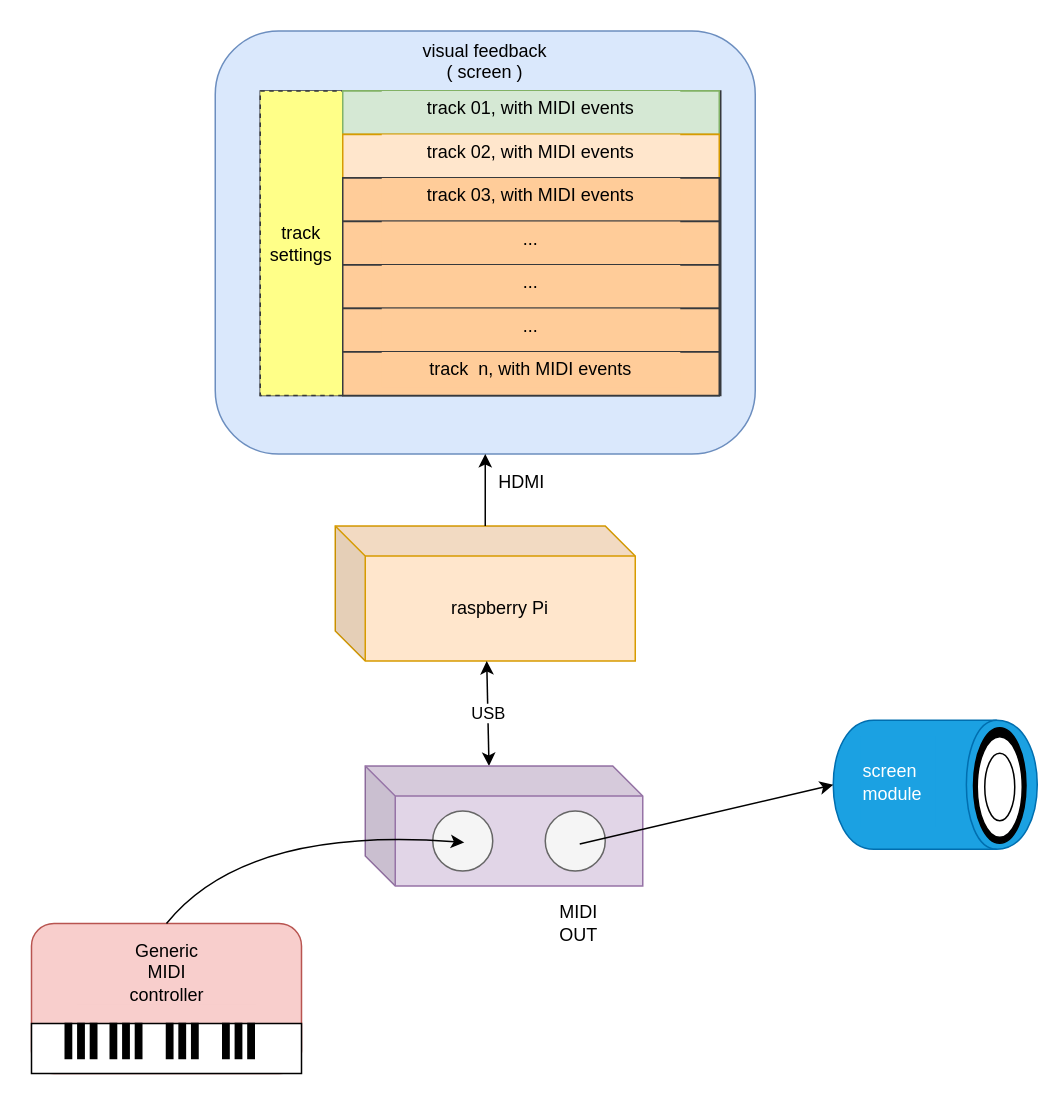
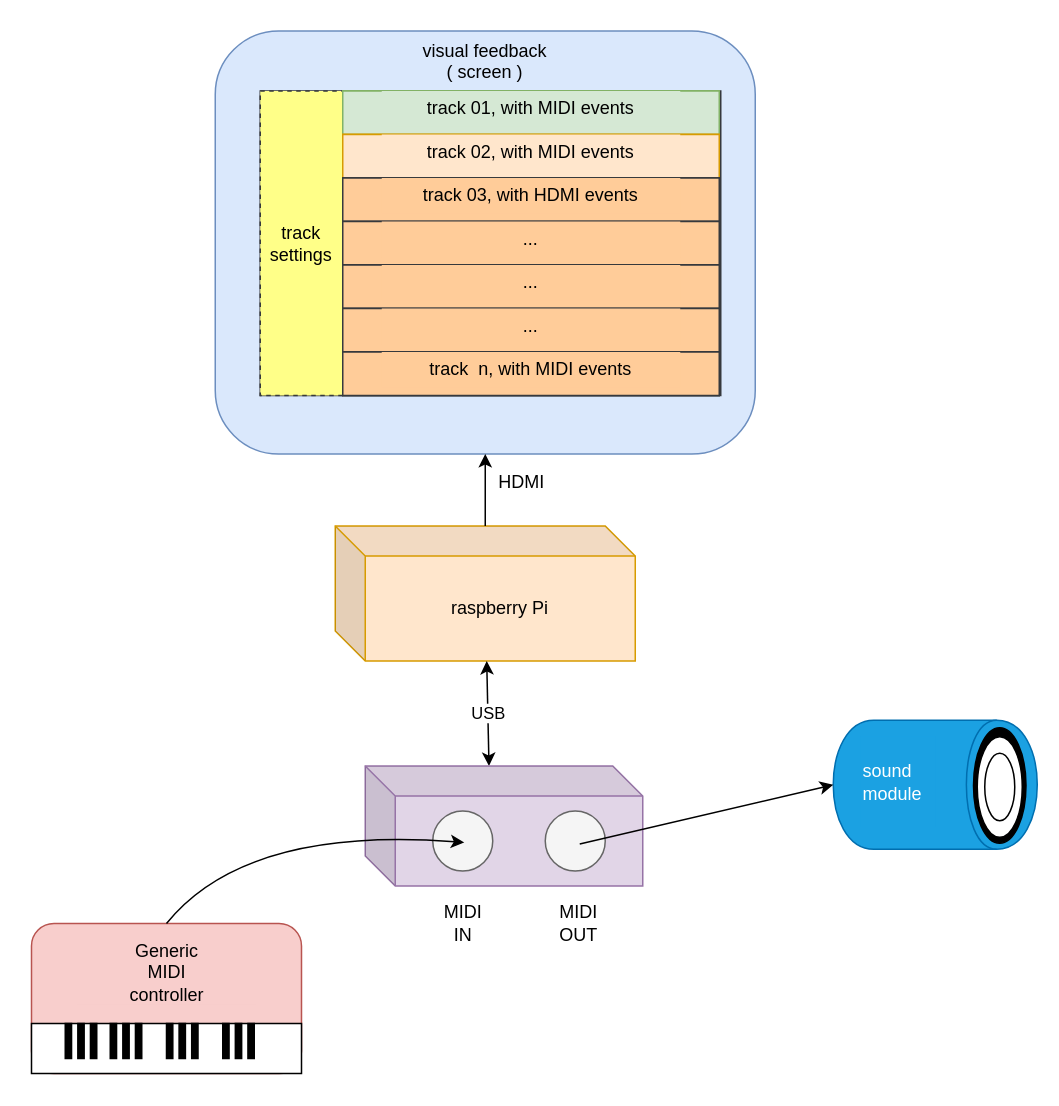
(531, 196) -> (531, 196)
(899, 782) -> (899, 782)
none -> (463, 923)
